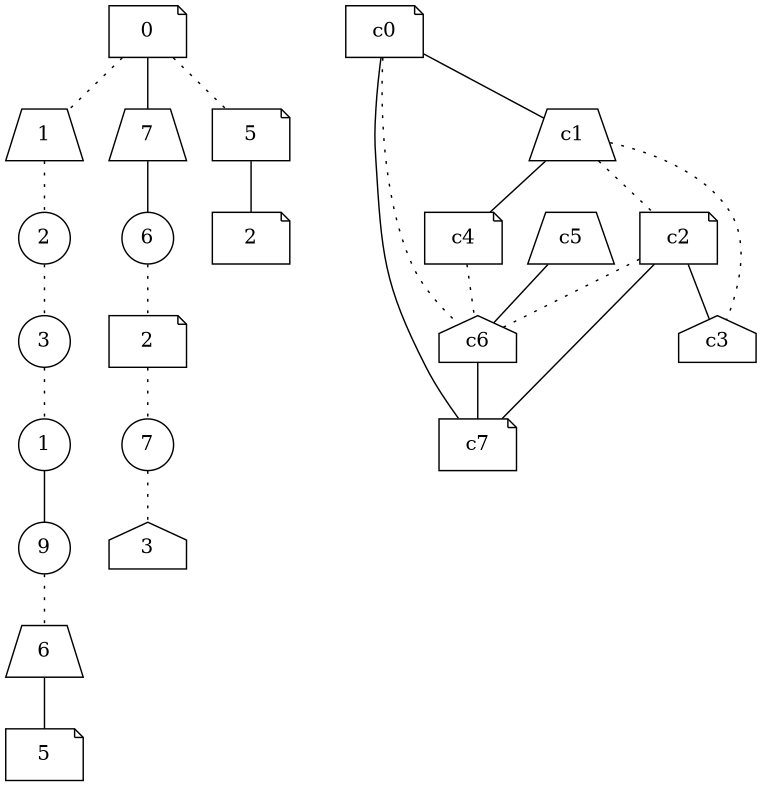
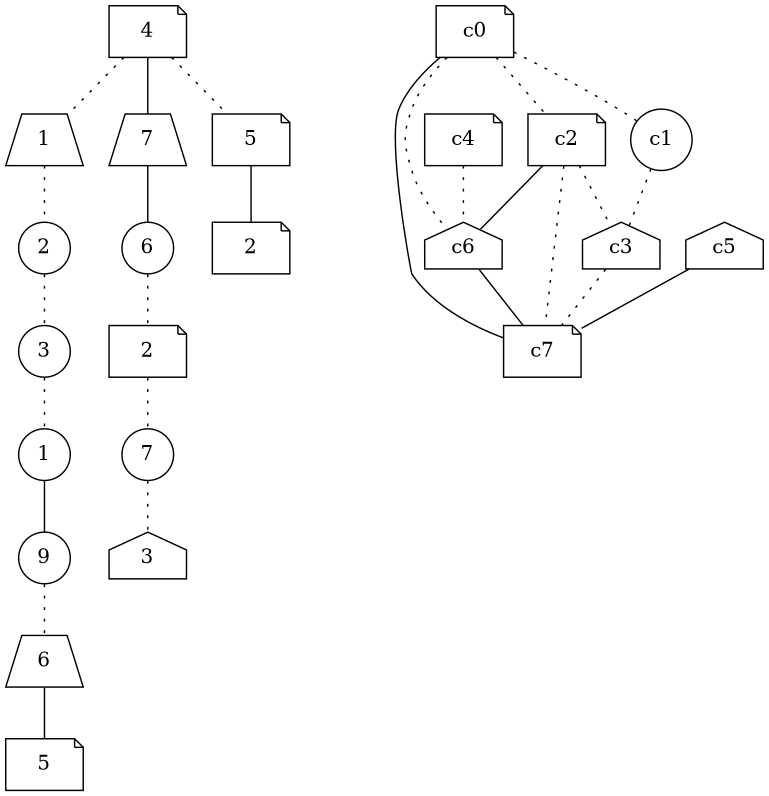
(148, 32) -> (148, 32)
(484, 86) -> (576, 85)
(572, 135) -> (661, 140)
(518, 187) -> none
(626, 187) -> (521, 86)
(571, 238) -> (725, 248)
(699, 292) -> (595, 196)
(571, 293) -> (512, 197)
(521, 294) -> (635, 299)
none -> (584, 297)
(578, 341) -> (555, 246)
